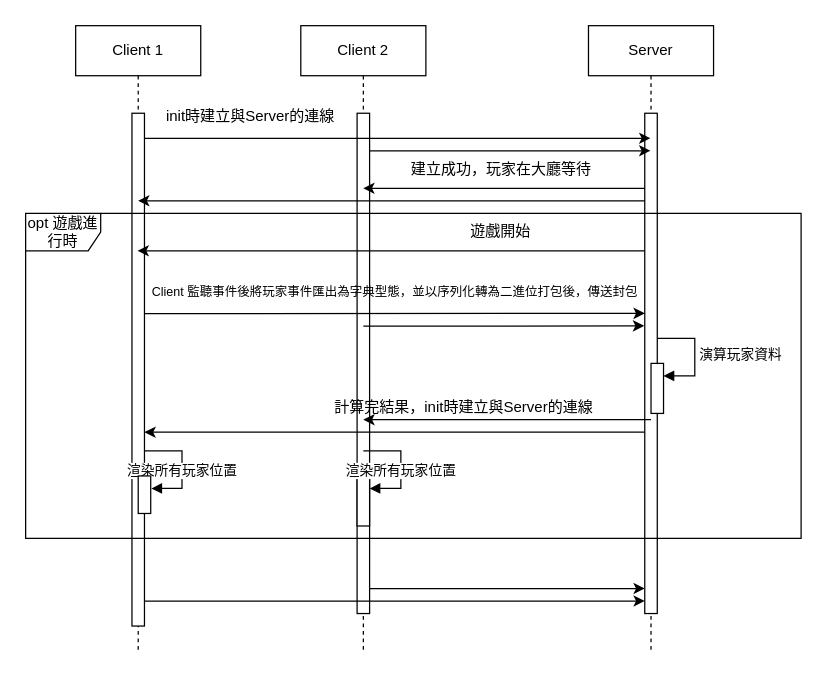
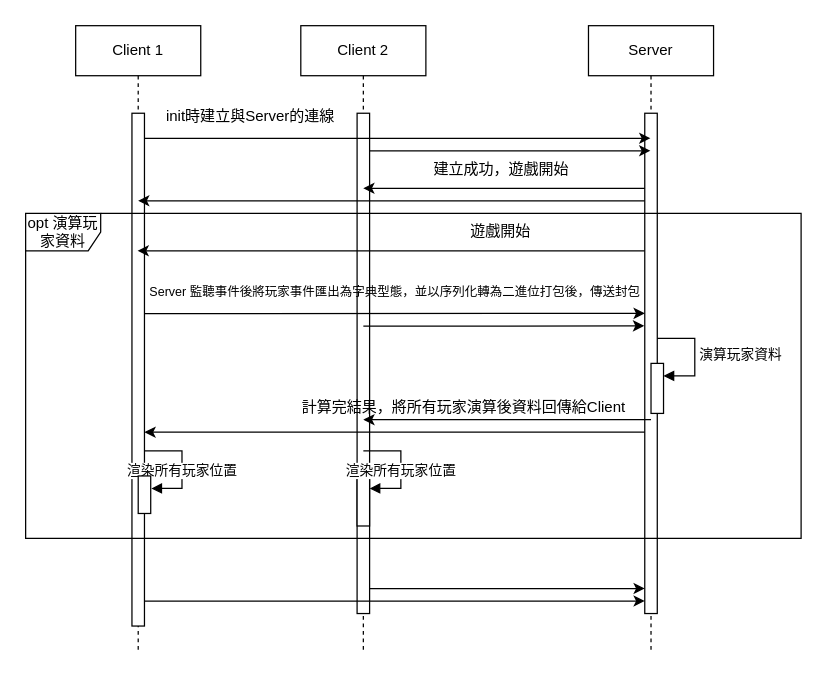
(501, 169) -> (501, 169)
(63, 232) -> (63, 232)
(395, 292) -> (395, 292)
(464, 407) -> (464, 407)
